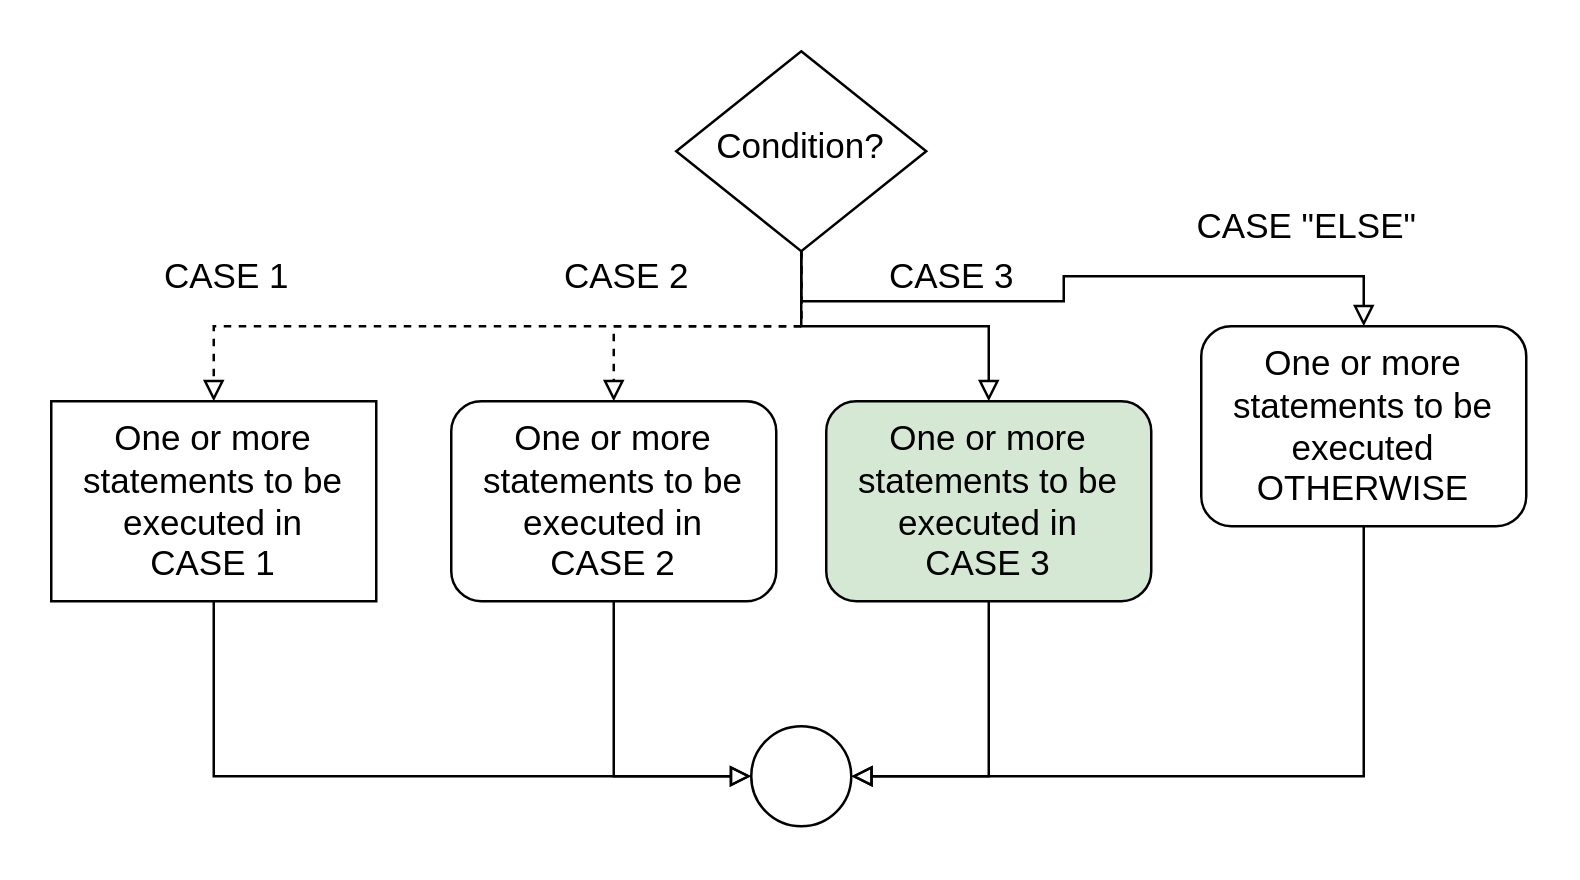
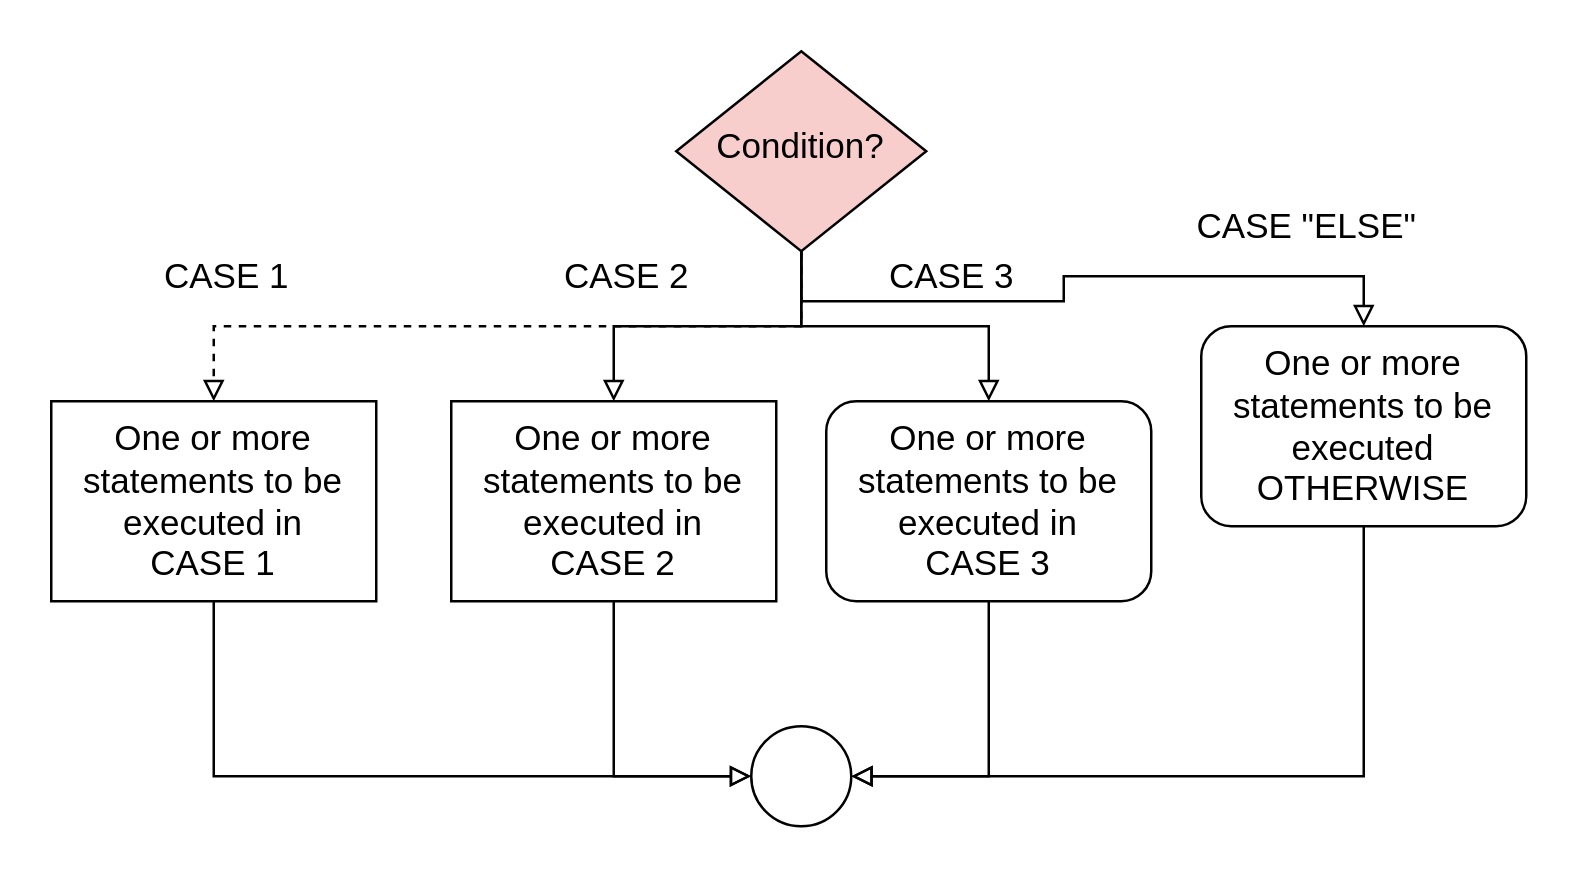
(801, 151) -> (801, 151)
(614, 355) -> (614, 355)
(614, 501) -> (614, 501)
(989, 501) -> (989, 501)
